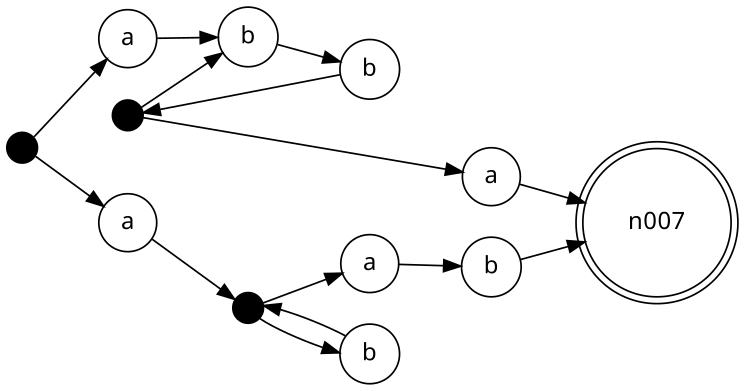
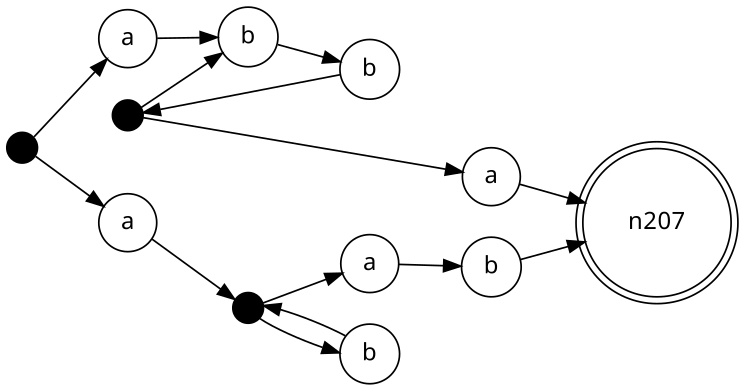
(657, 223) -> (657, 223)
